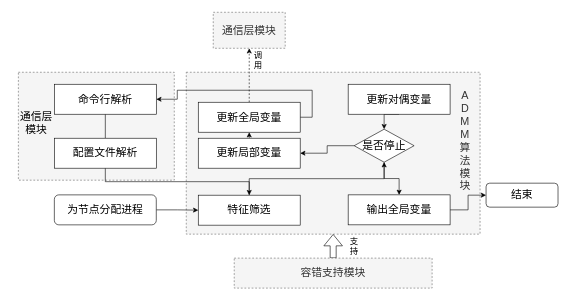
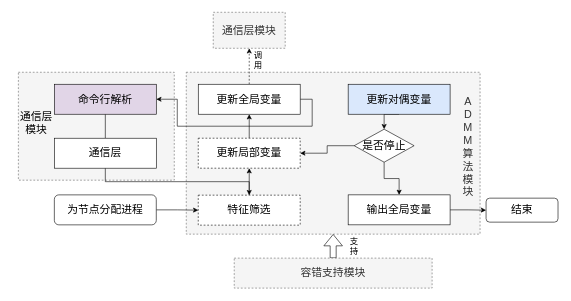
(105, 99) -> (105, 99)
(399, 99) -> (399, 99)
(249, 117) -> (249, 99)
(465, 141) -> (468, 147)
(105, 153) -> (105, 153)
(249, 153) -> (249, 153)
(316, 179) -> (249, 173)
(522, 195) -> (522, 210)
(249, 210) -> (249, 210)
